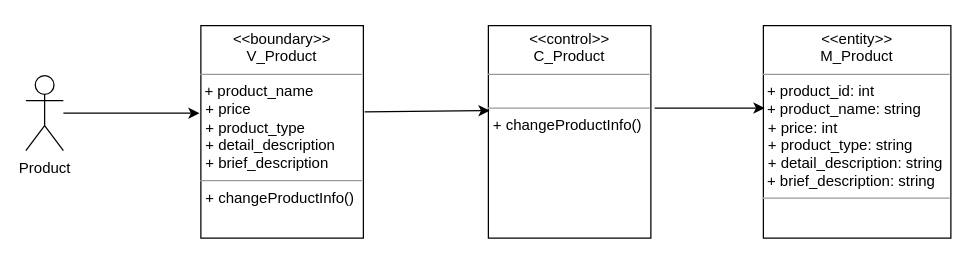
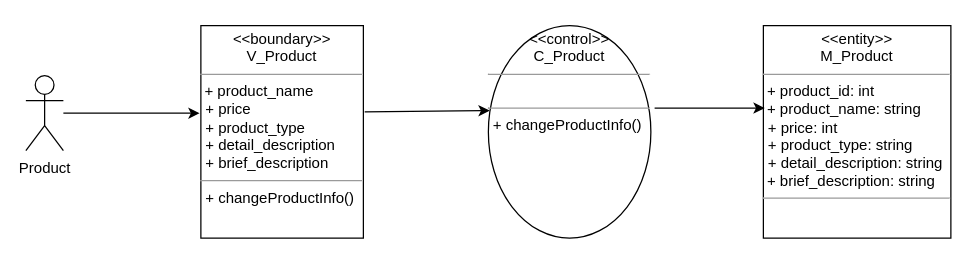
(569, 132) -> (569, 132)
